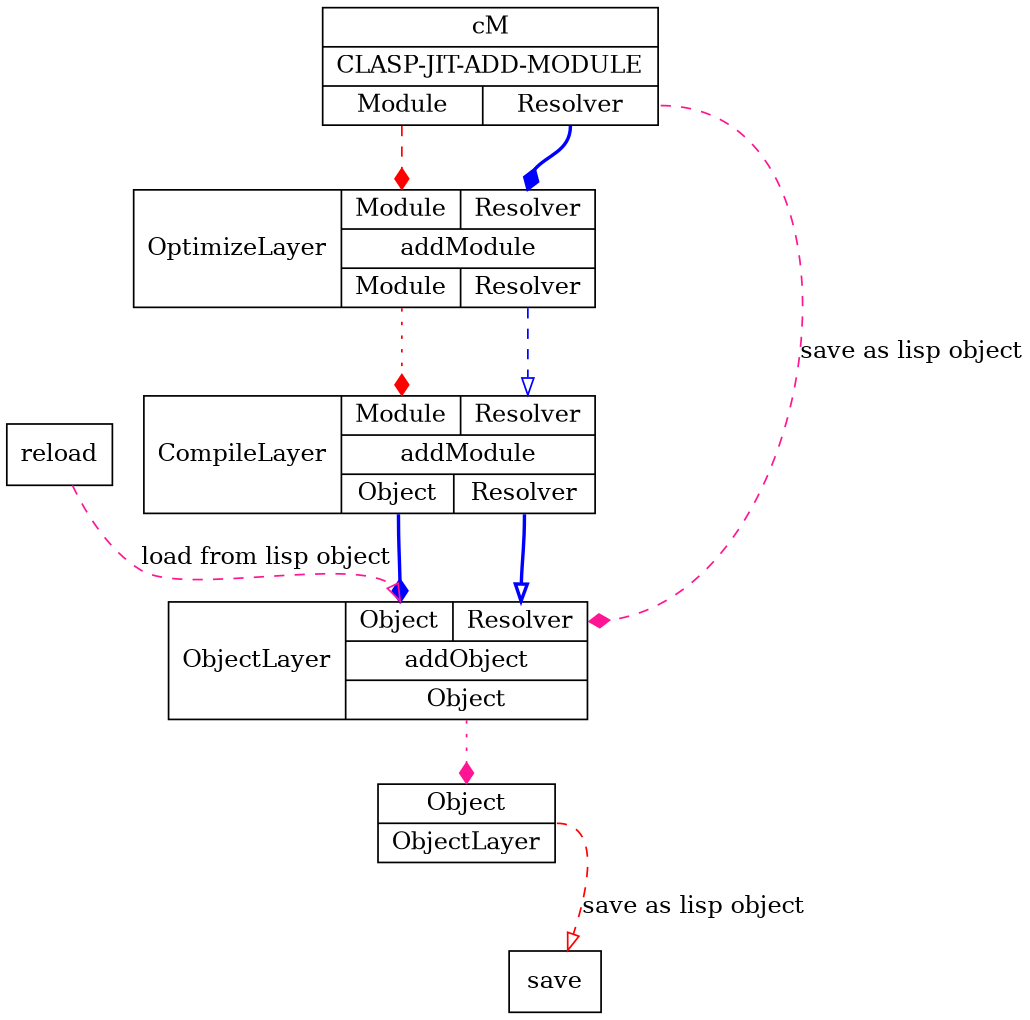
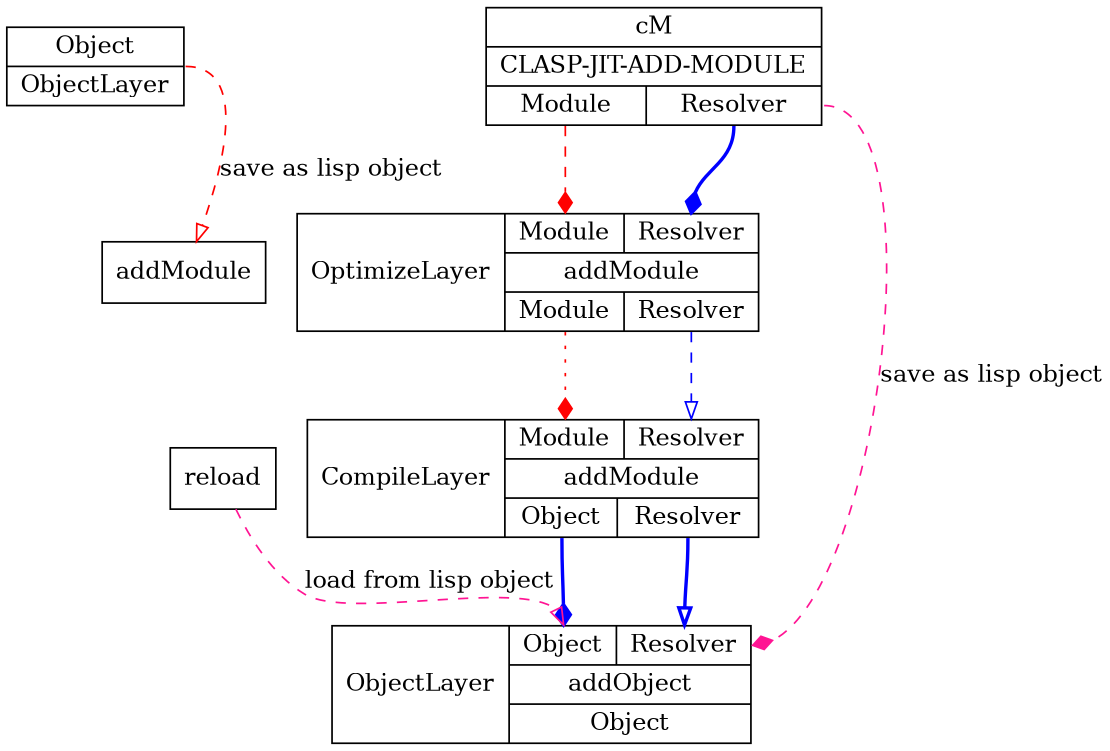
(467, 742) -> none
(555, 982) -> (184, 272)
